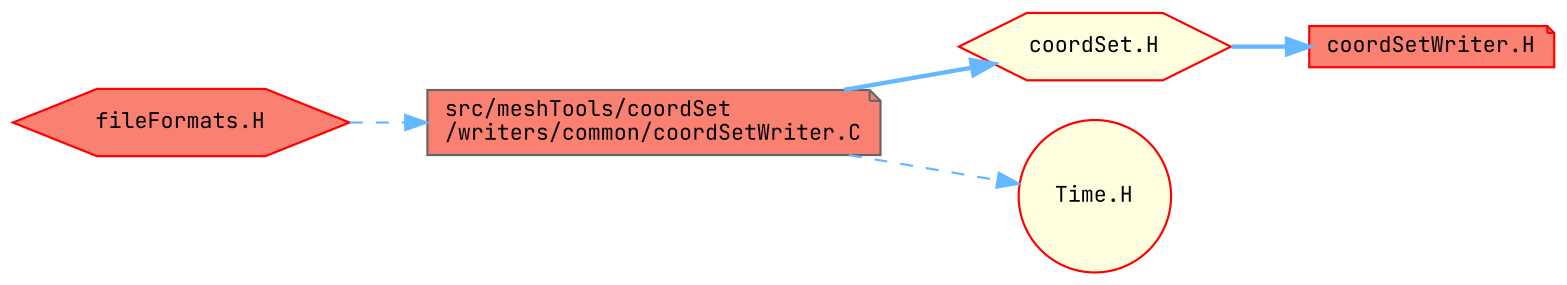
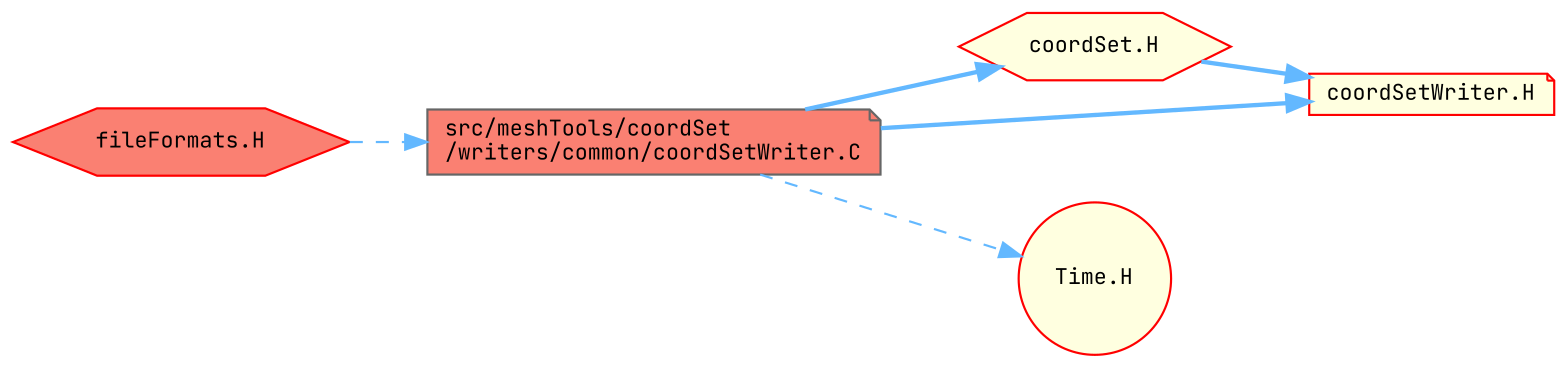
(1432, 47) -> (1432, 94)
none -> (1084, 116)
